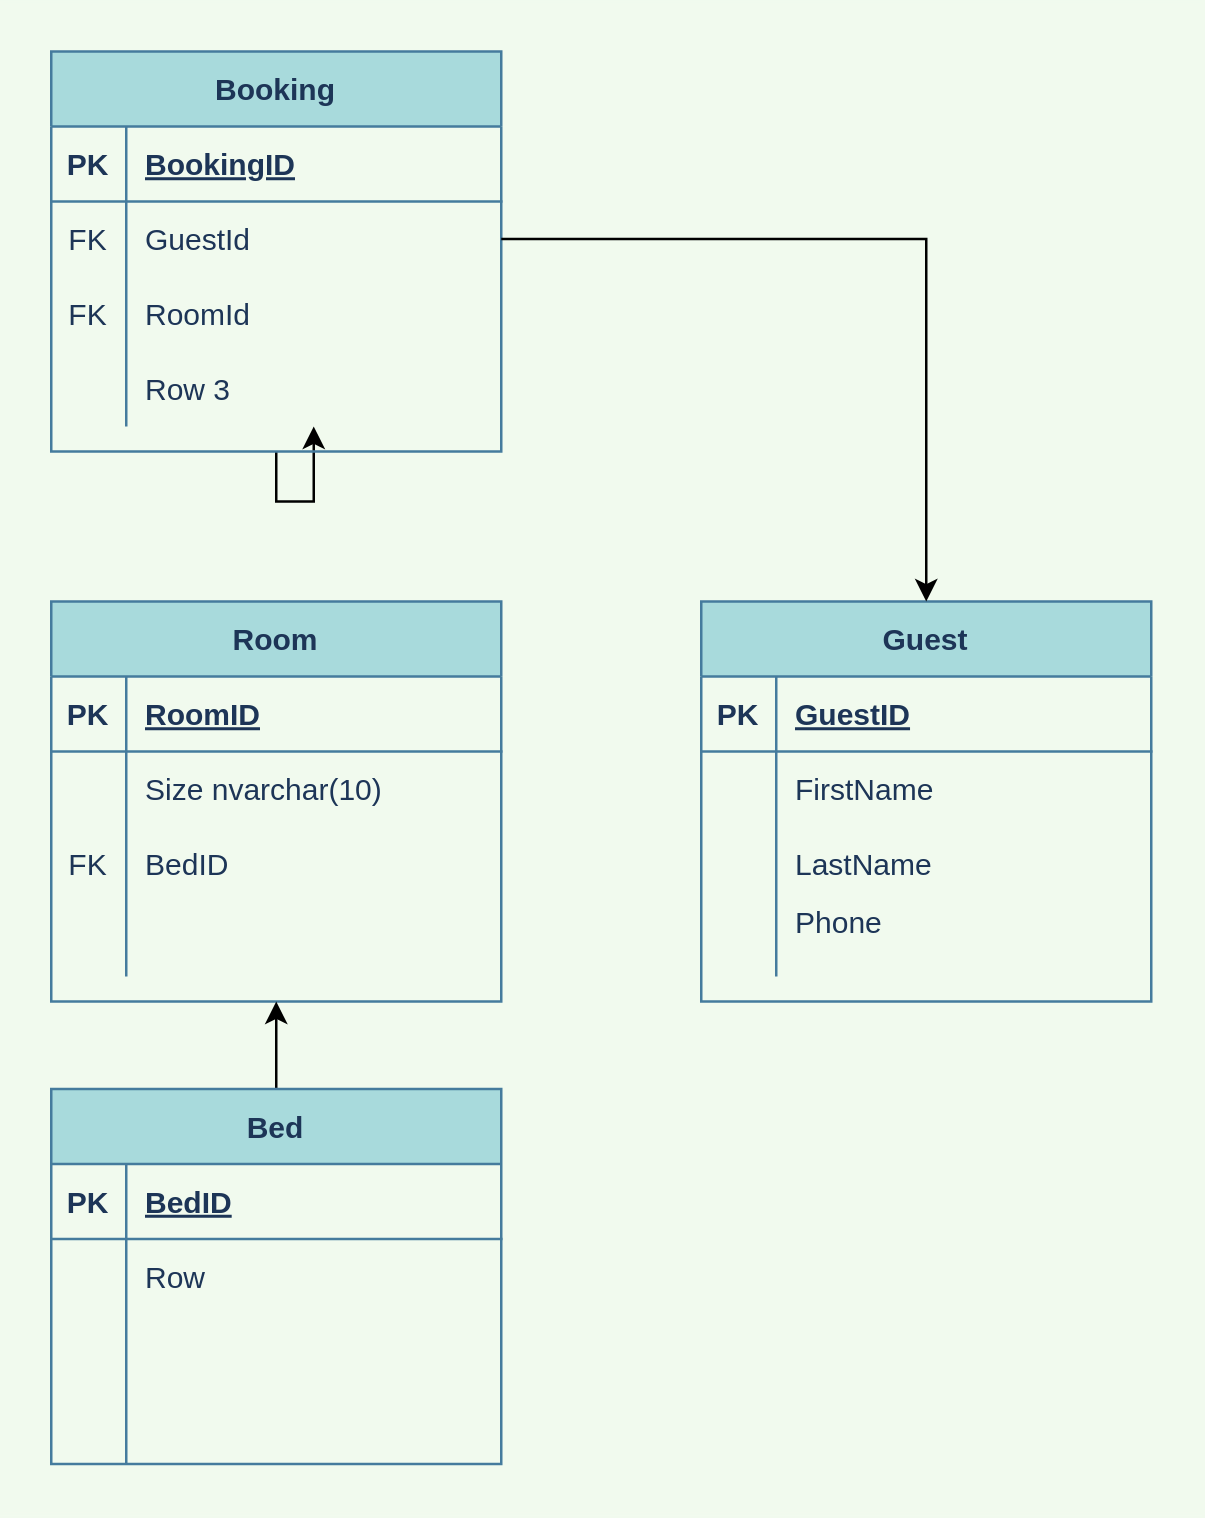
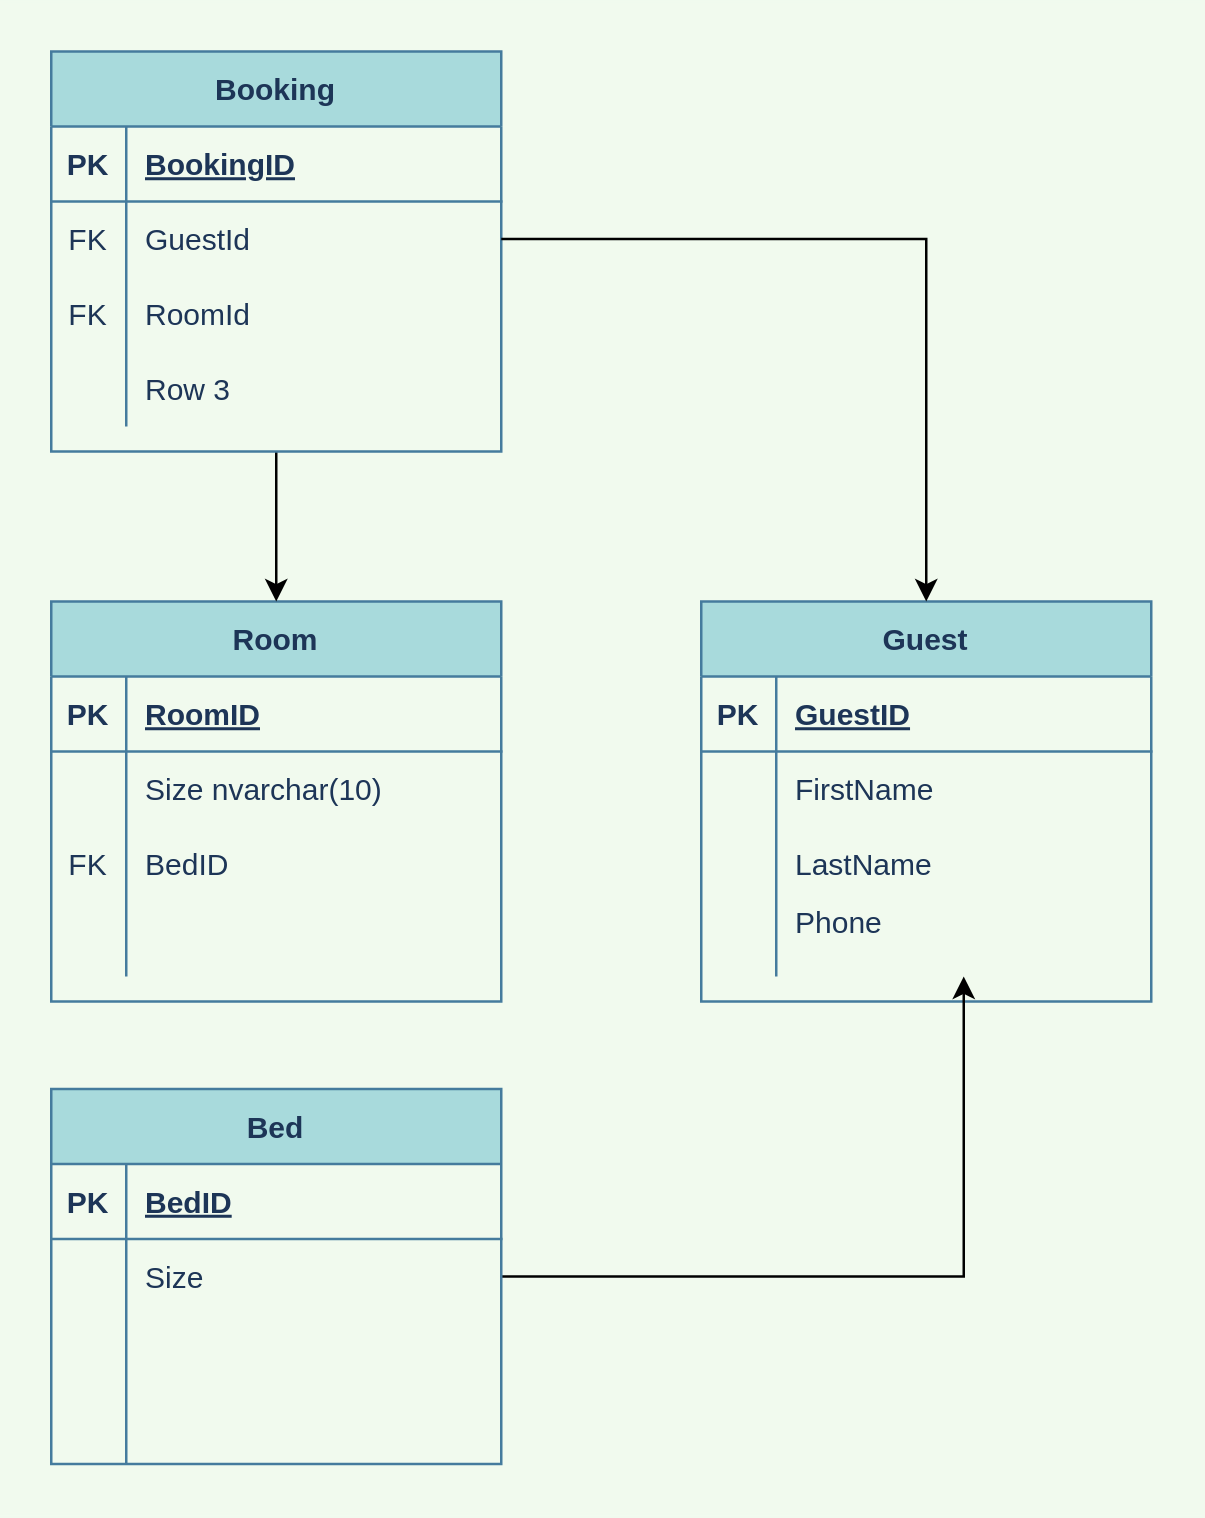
(314, 499) -> (276, 541)
(276, 1041) -> (870, 1276)
(170, 1278) -> (175, 1278)
